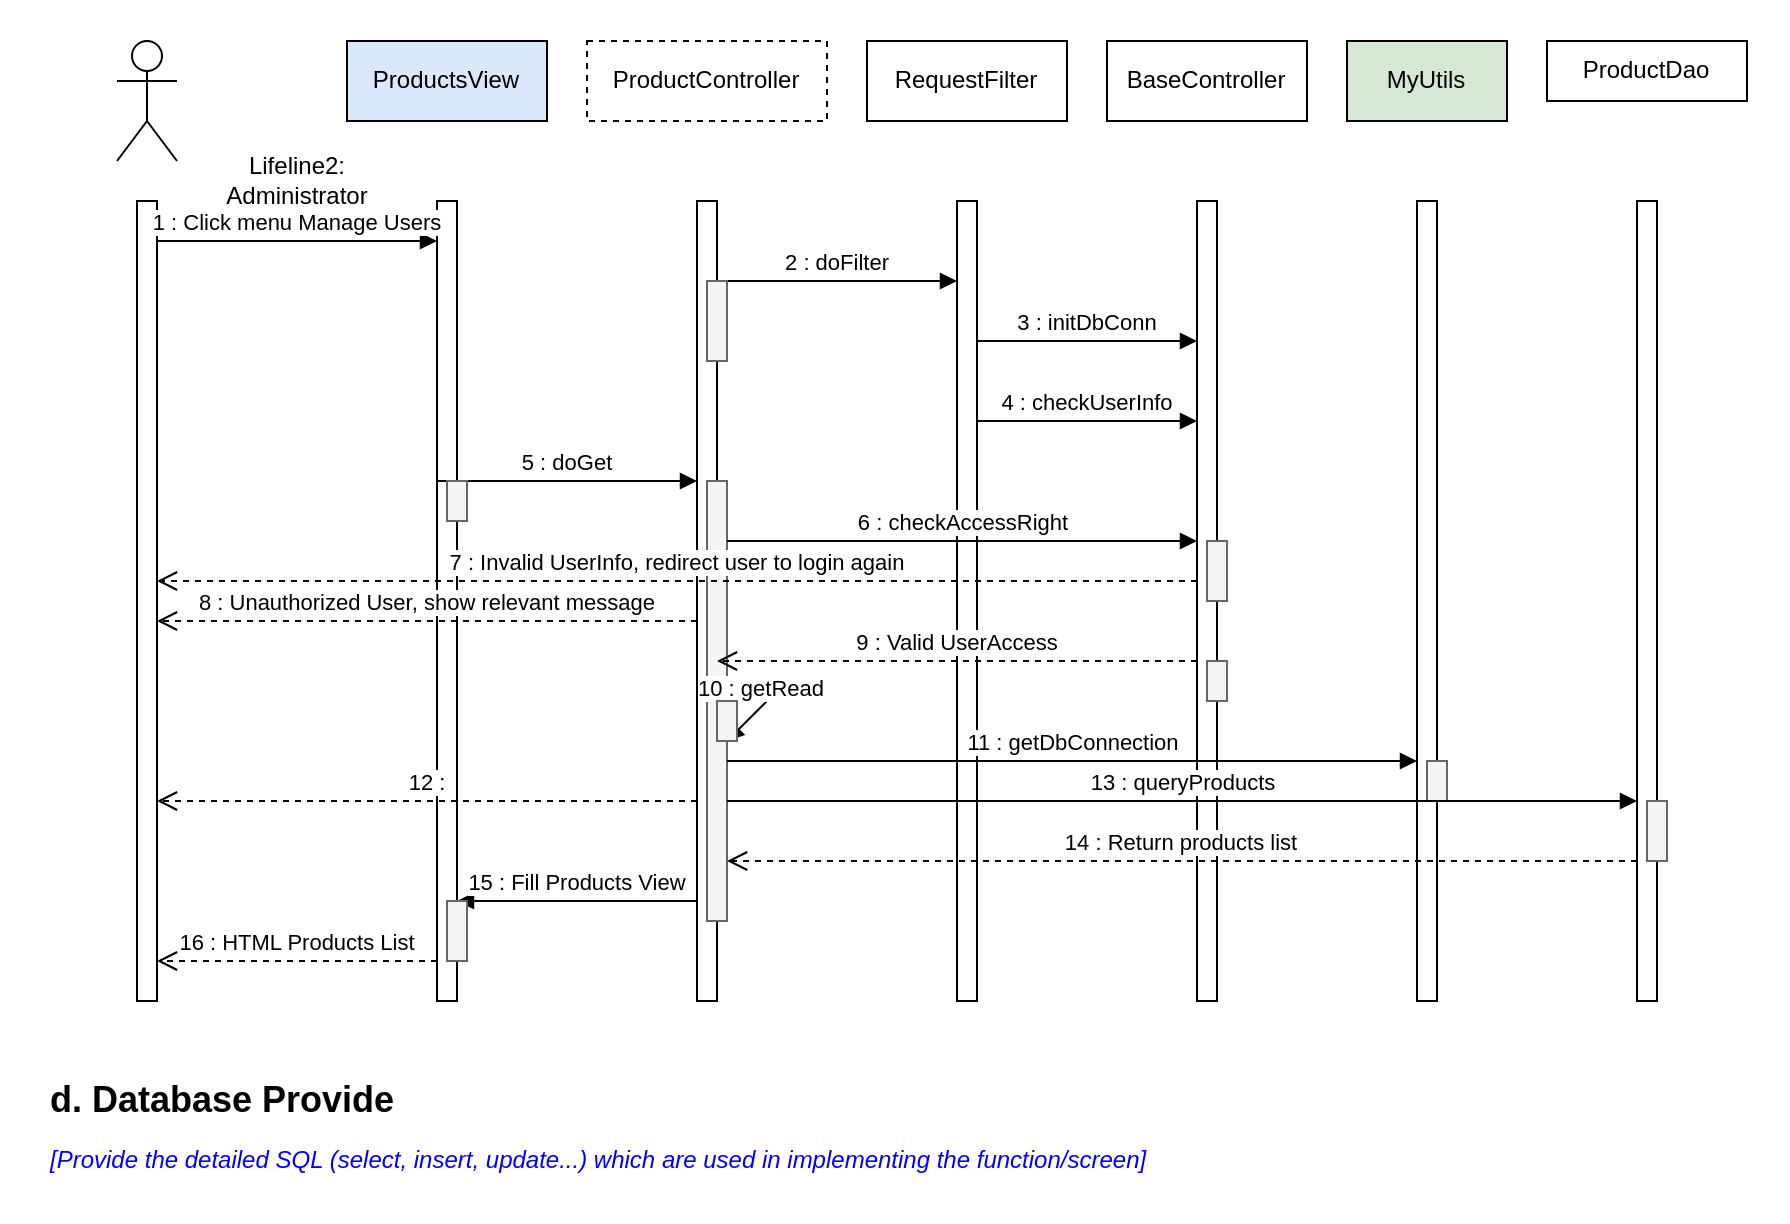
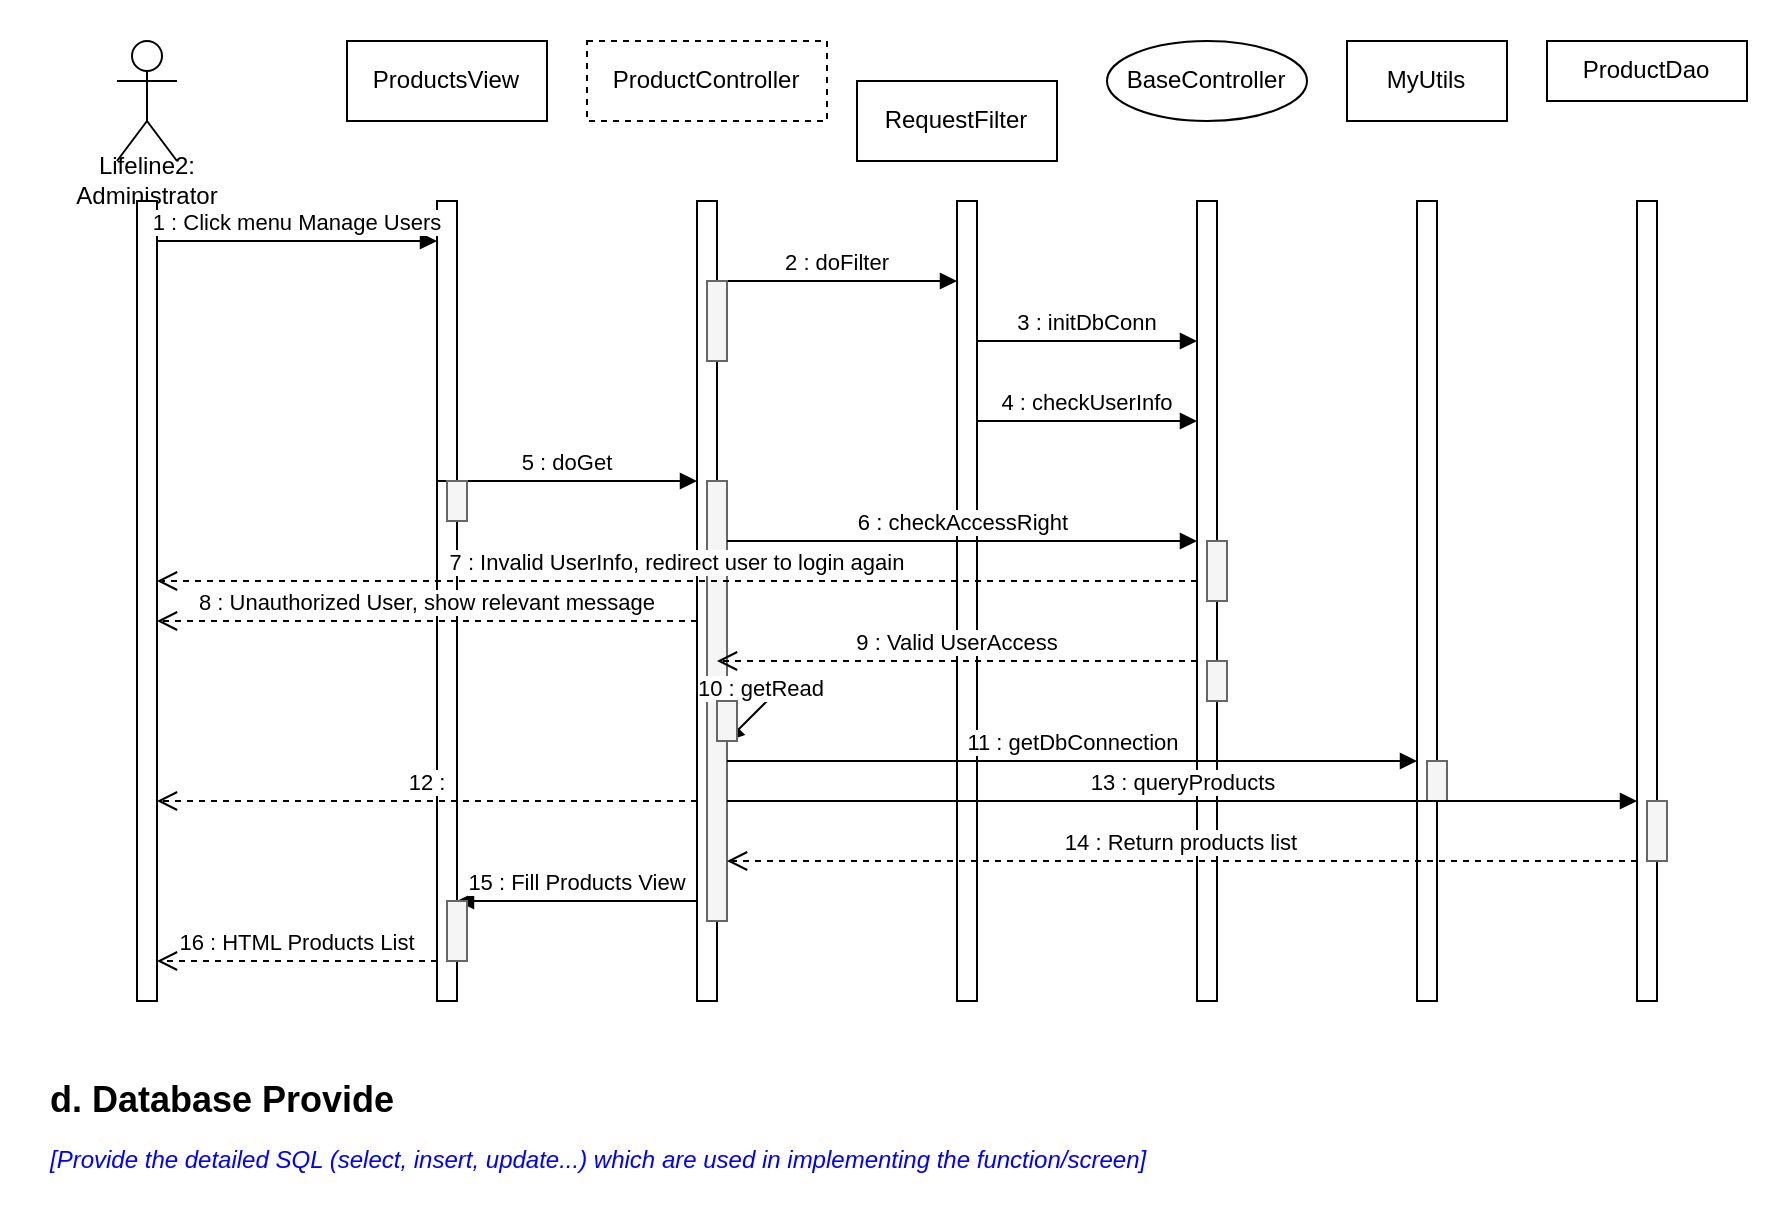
(447, 81) -> (447, 81)
(967, 81) -> (957, 121)
(1207, 81) -> (1207, 81)
(1427, 81) -> (1427, 81)
(297, 181) -> (147, 181)
